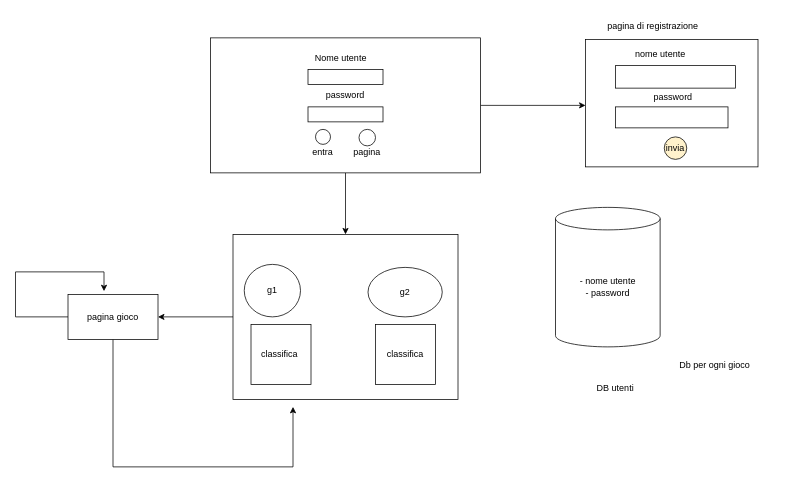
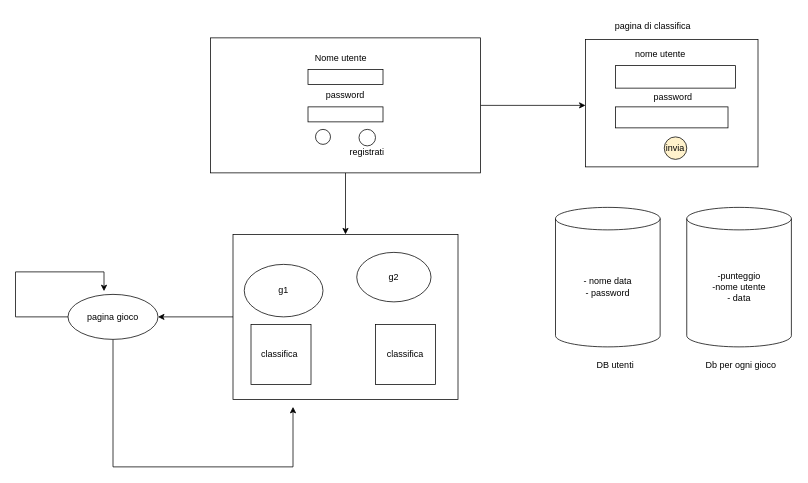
(653, 27) -> (653, 27)
(323, 152) -> none
(367, 152) -> (367, 152)
none -> (739, 277)
(608, 287) -> (608, 287)
(272, 291) -> (284, 291)
(405, 292) -> (394, 277)
(113, 317) -> (113, 317)
(714, 366) -> (741, 366)
(615, 388) -> (615, 366)
